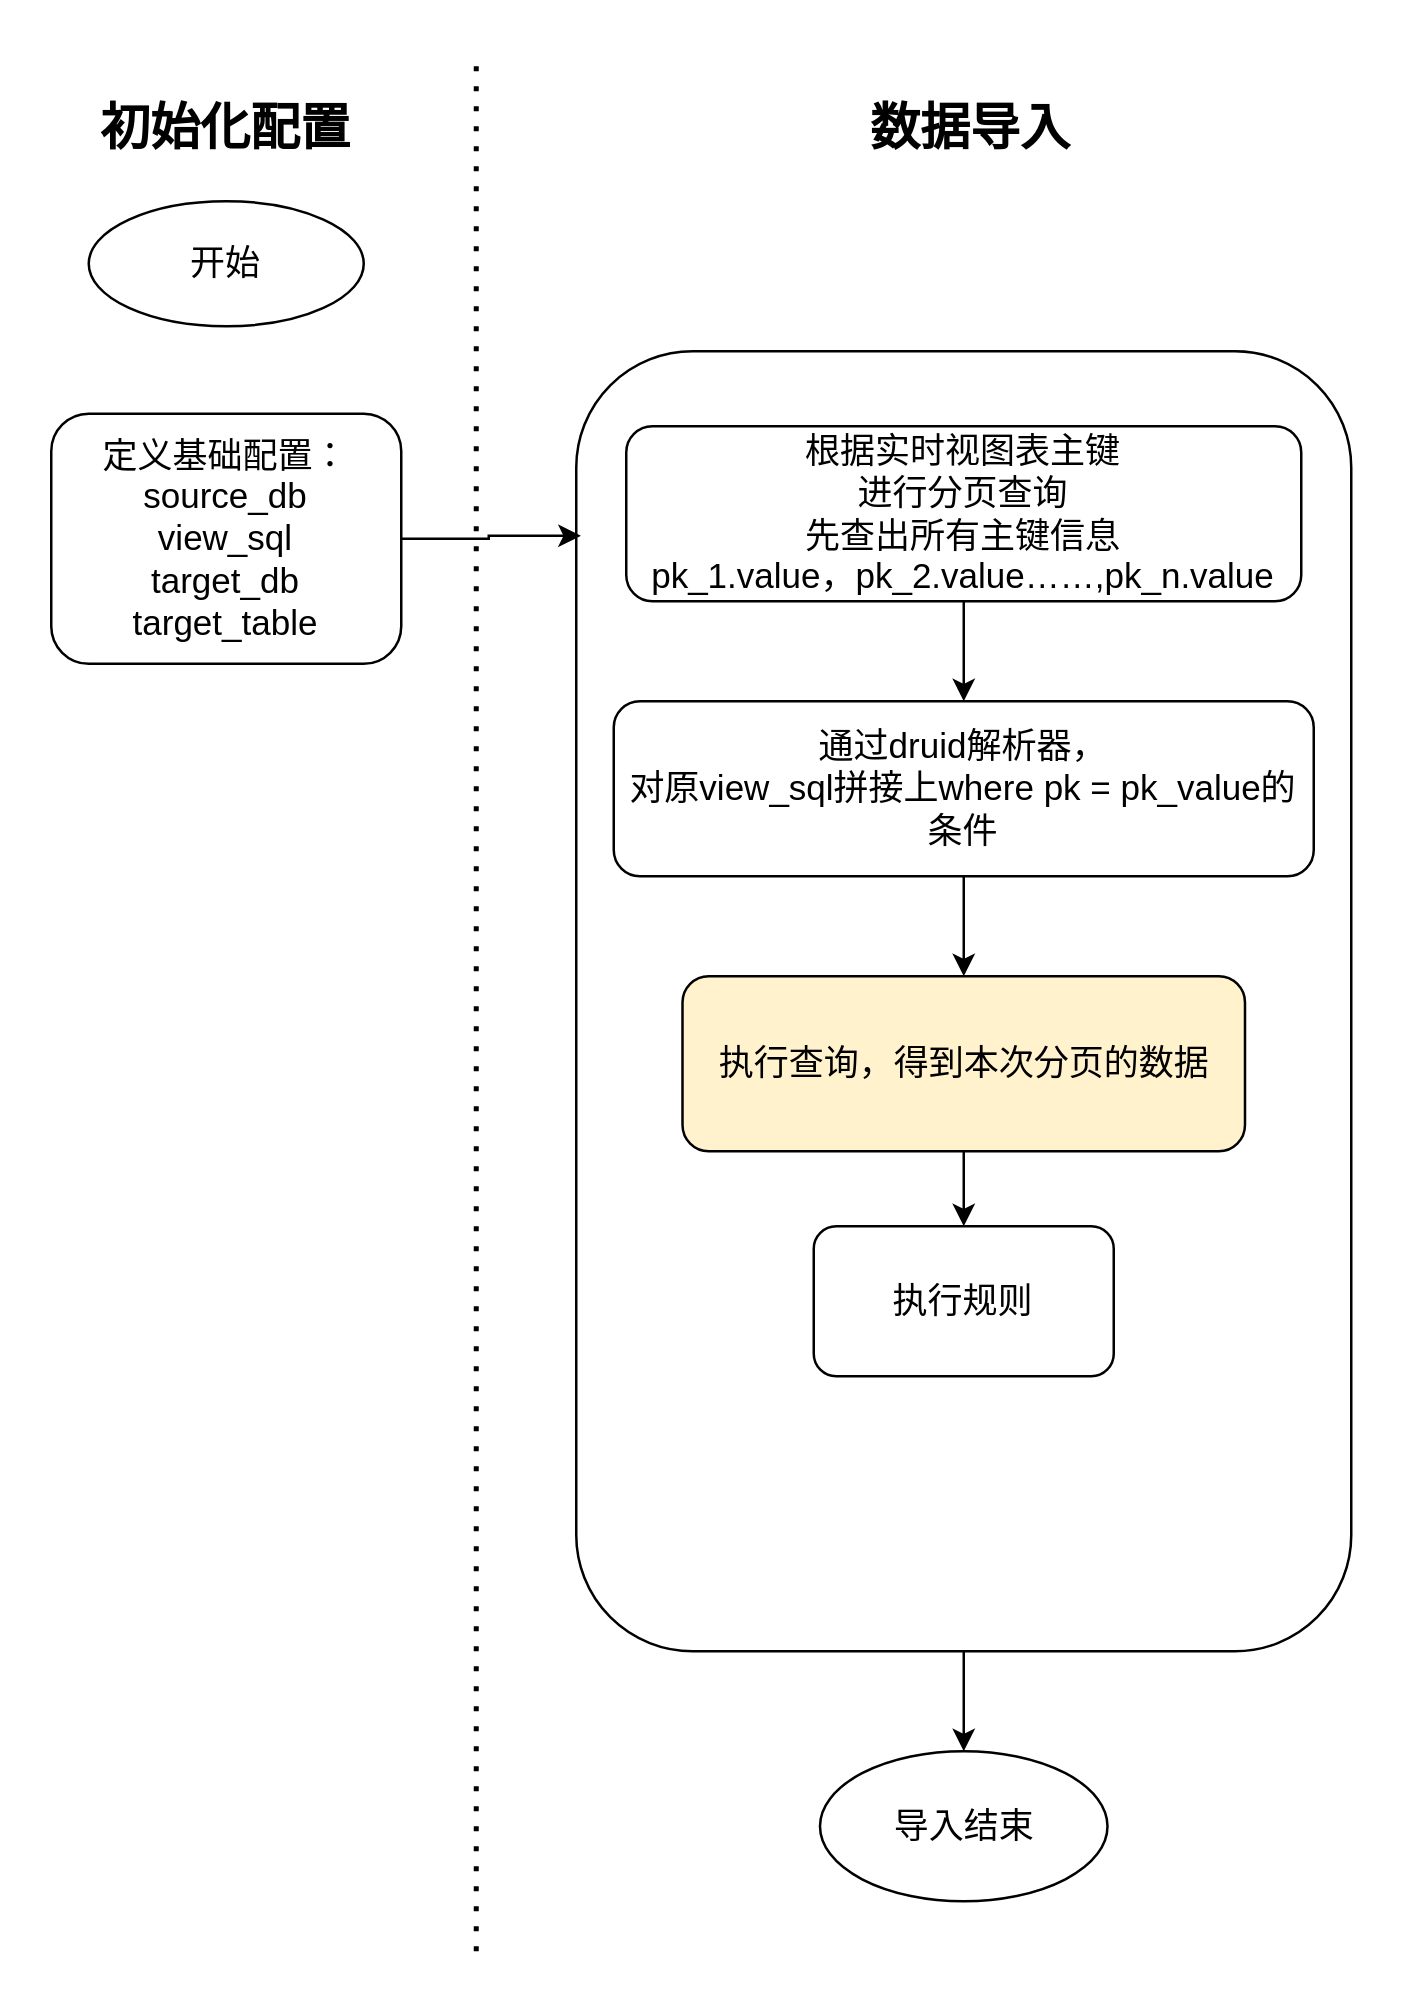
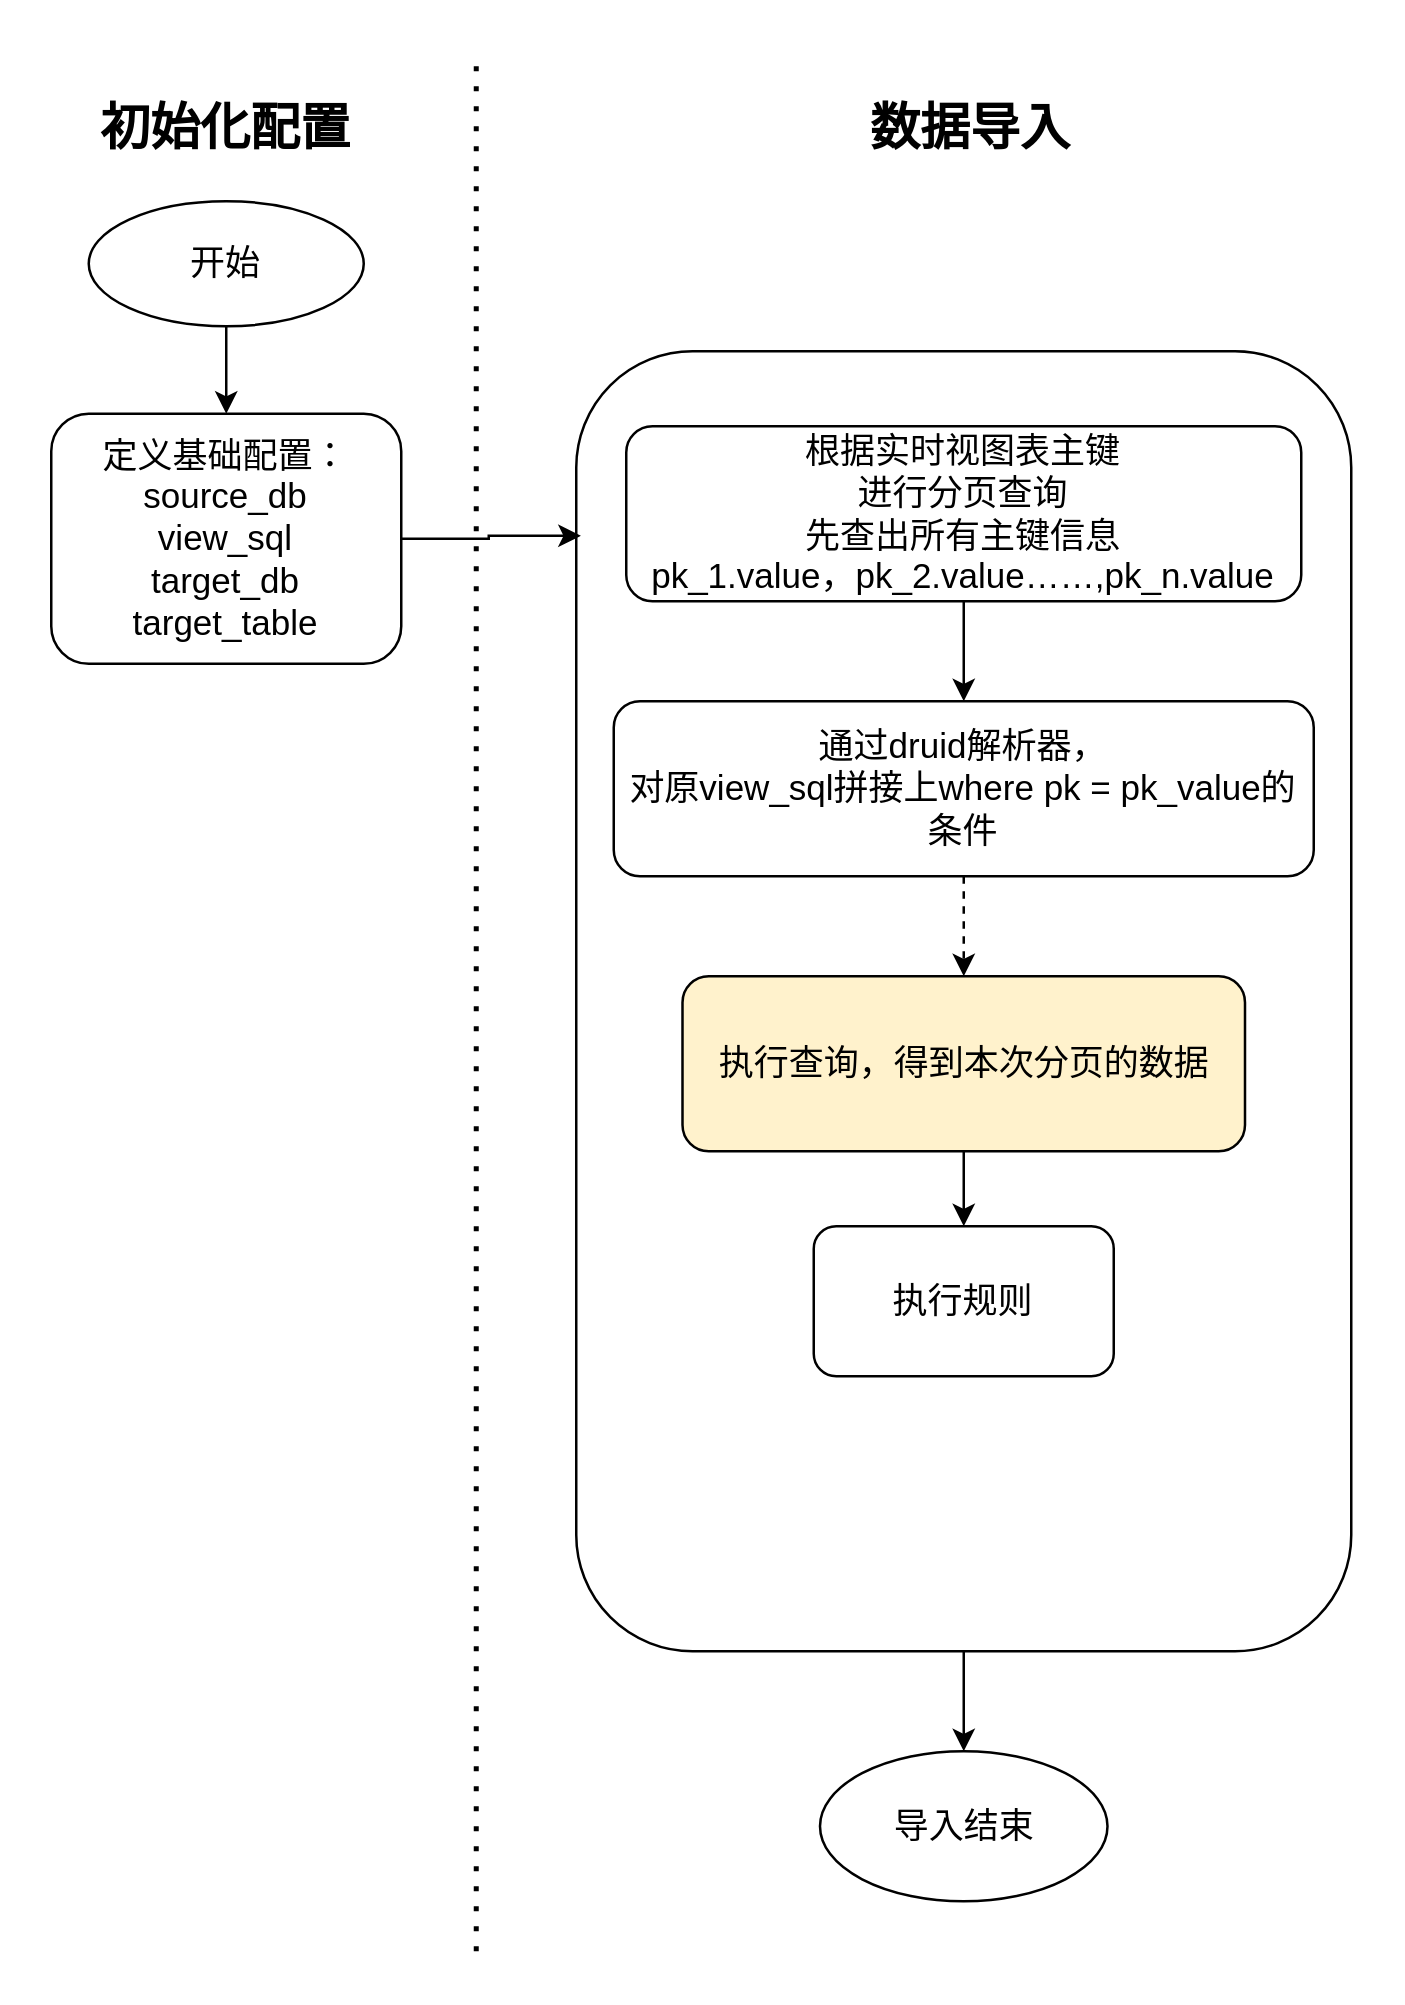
none -> (226, 362)
(964, 917) -> (964, 917)
